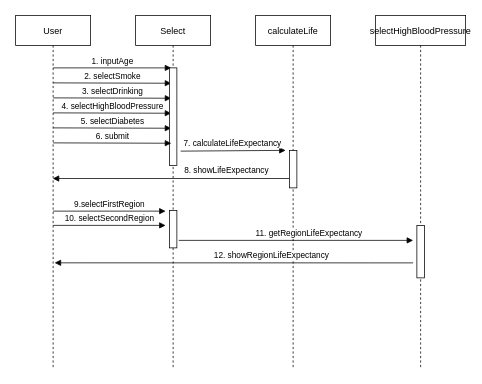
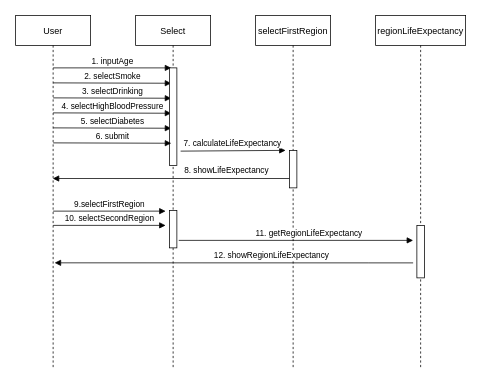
(293, 31) -> (293, 31)
(420, 31) -> (420, 31)
